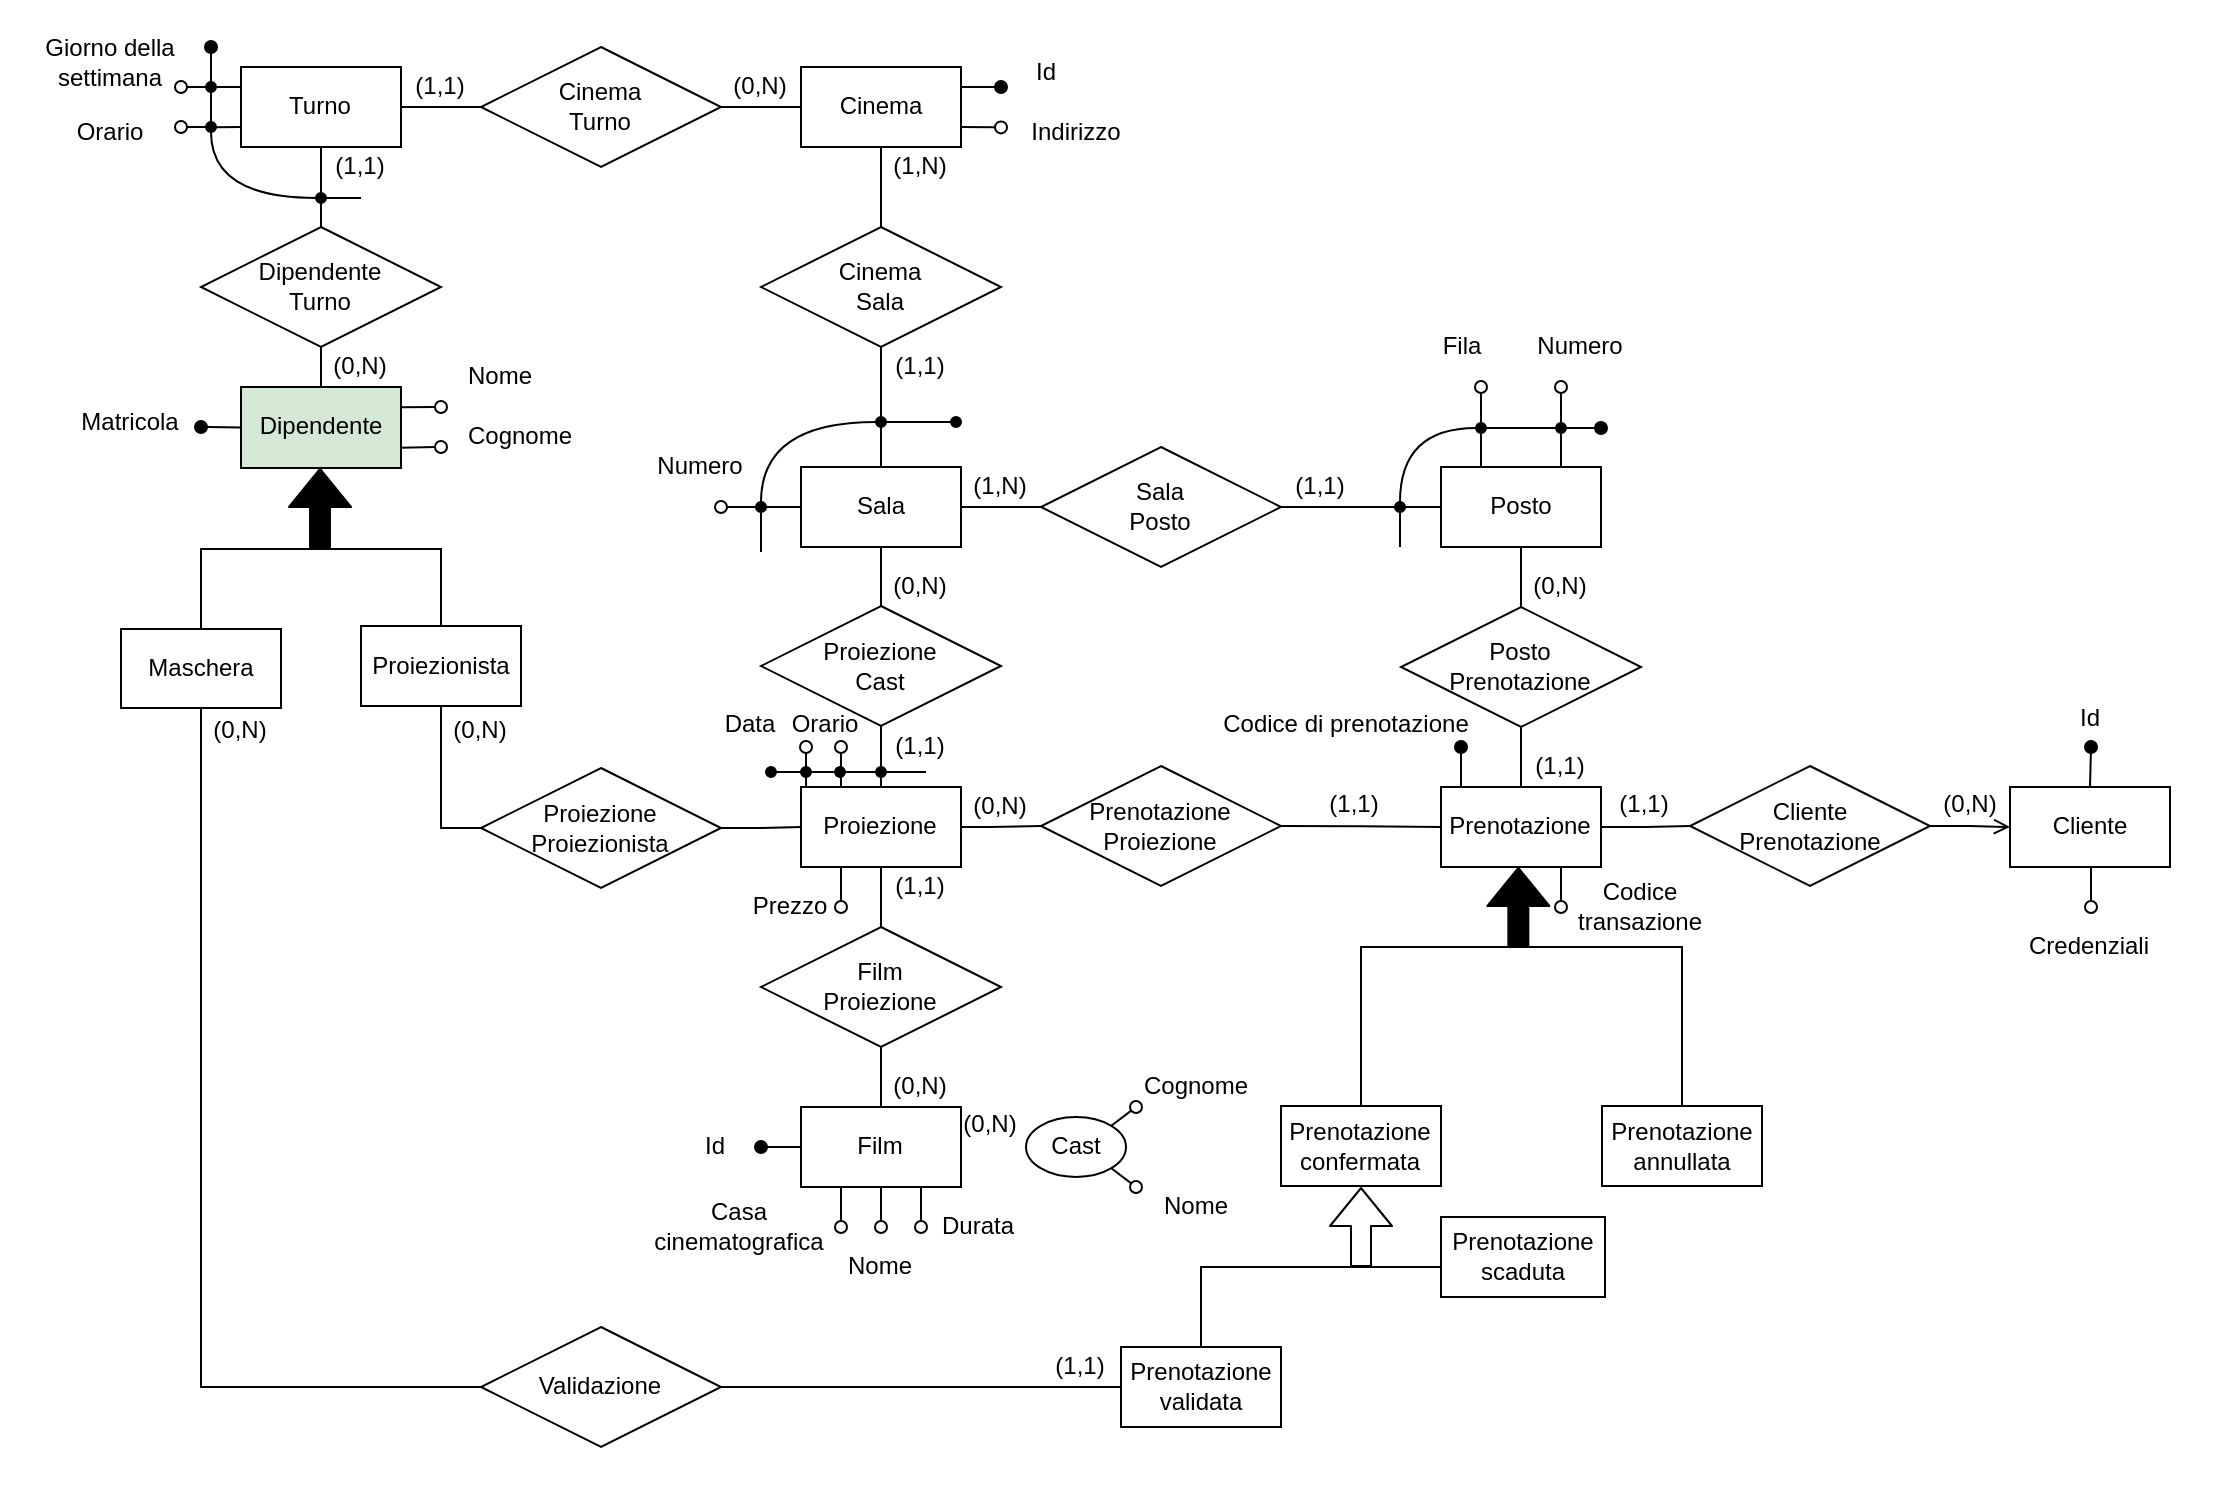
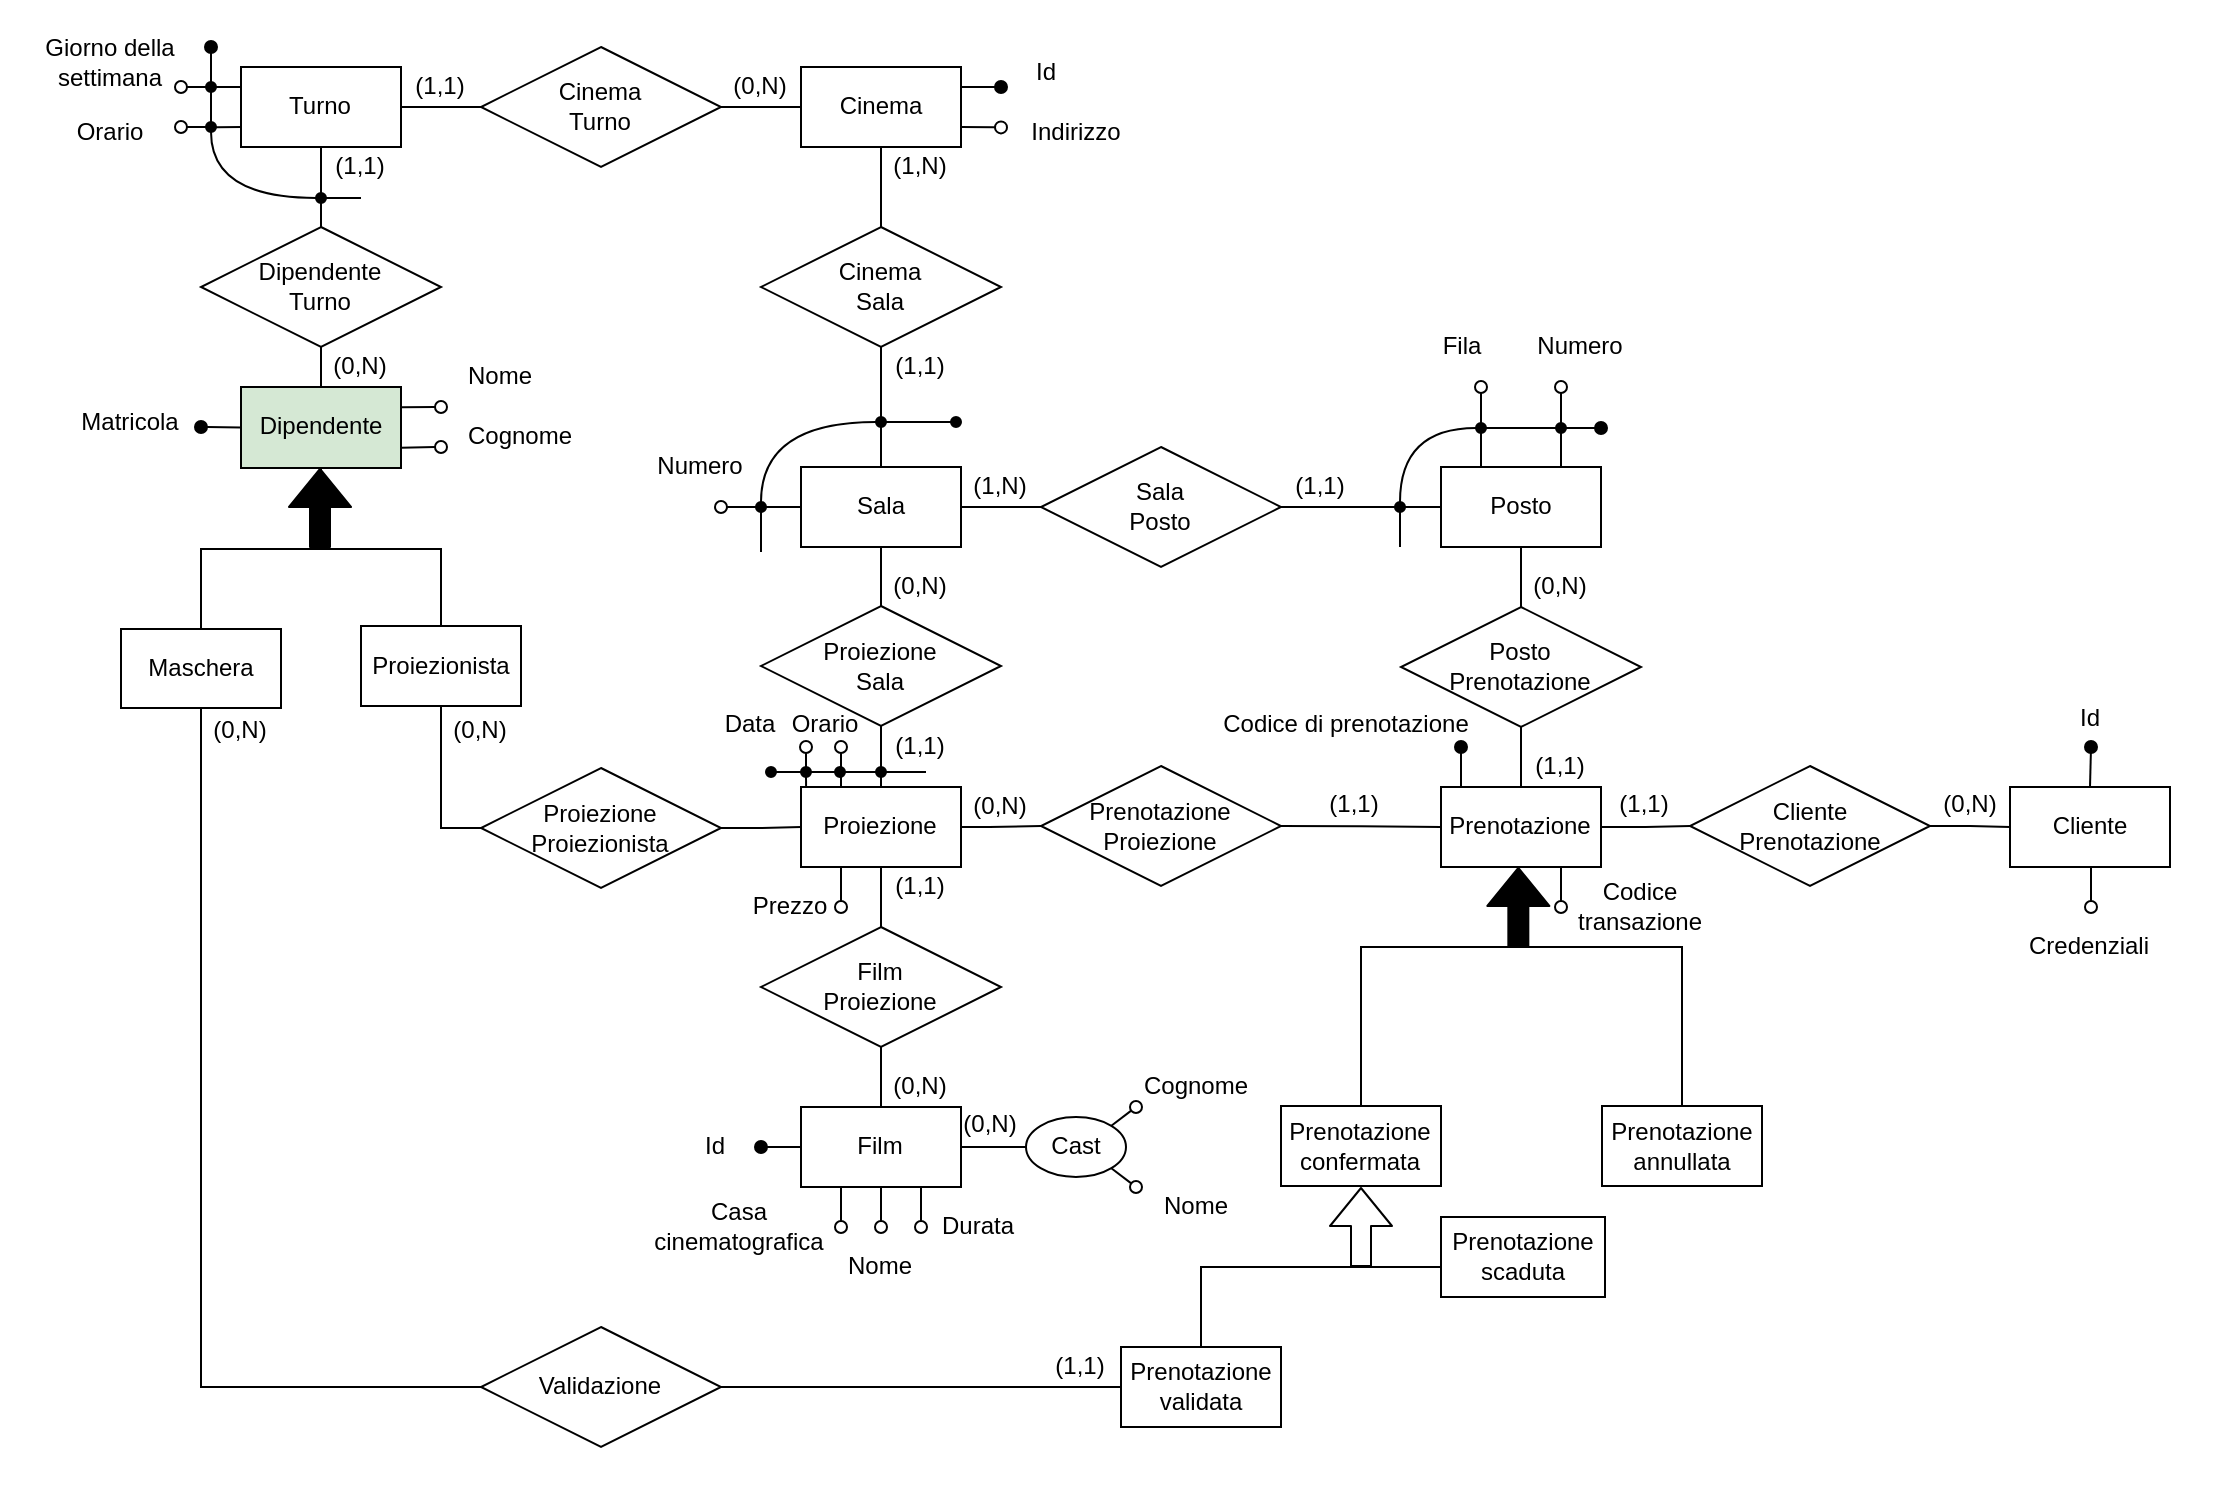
(881, 667) -> (881, 667)
(2001, 827) -> (2003, 827)
none -> (994, 1147)
